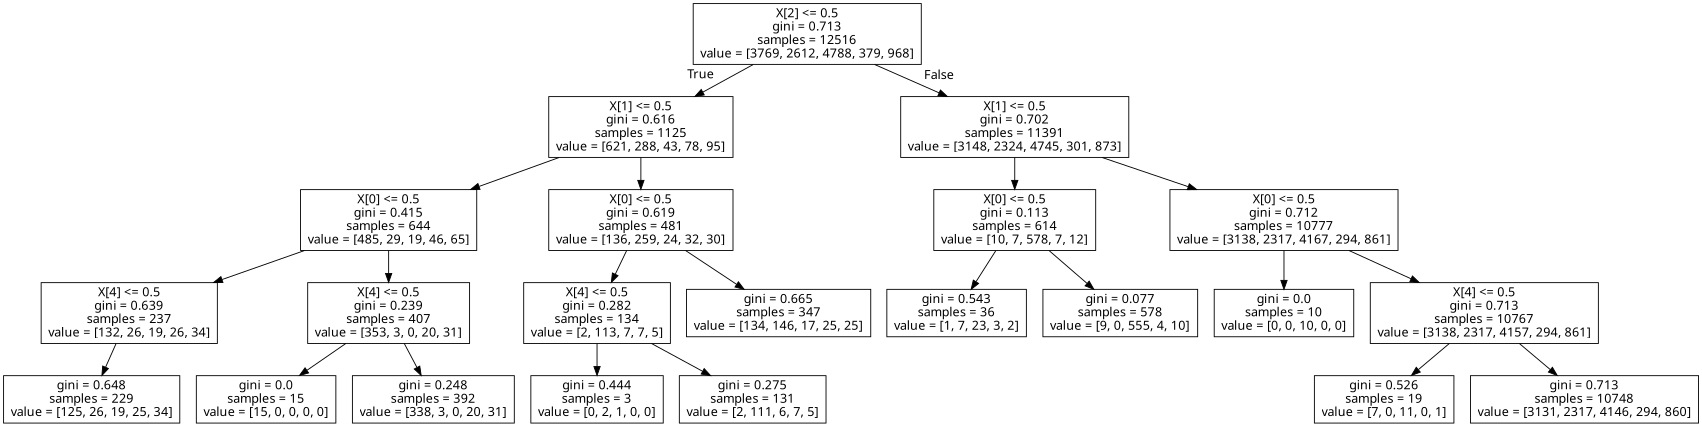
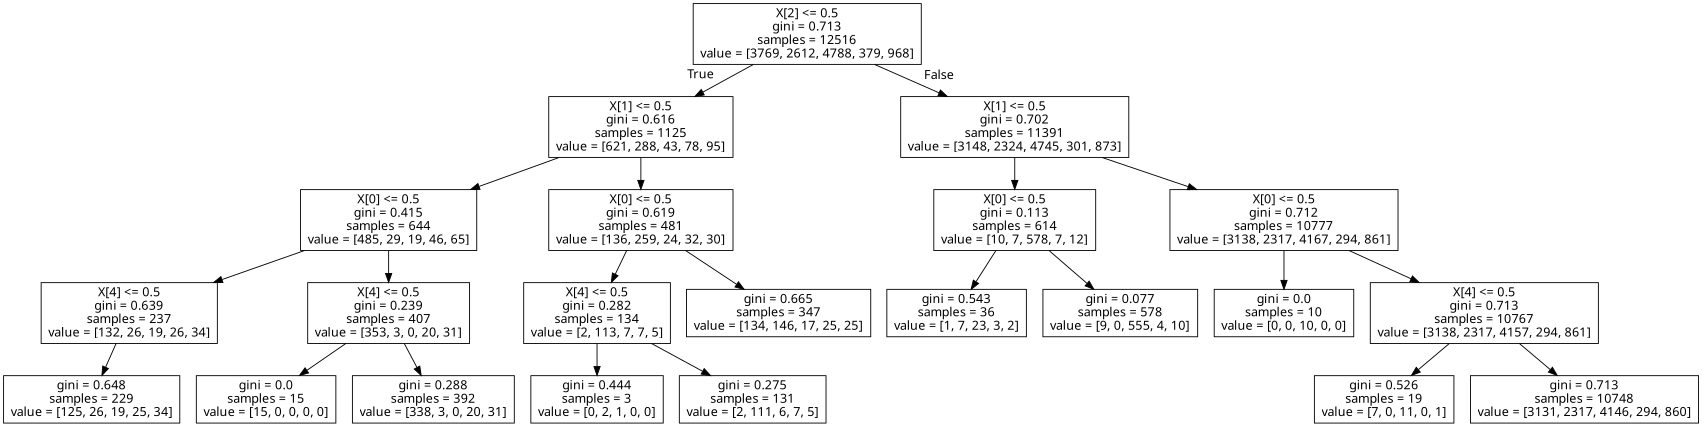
(433, 399) -> (433, 399)
